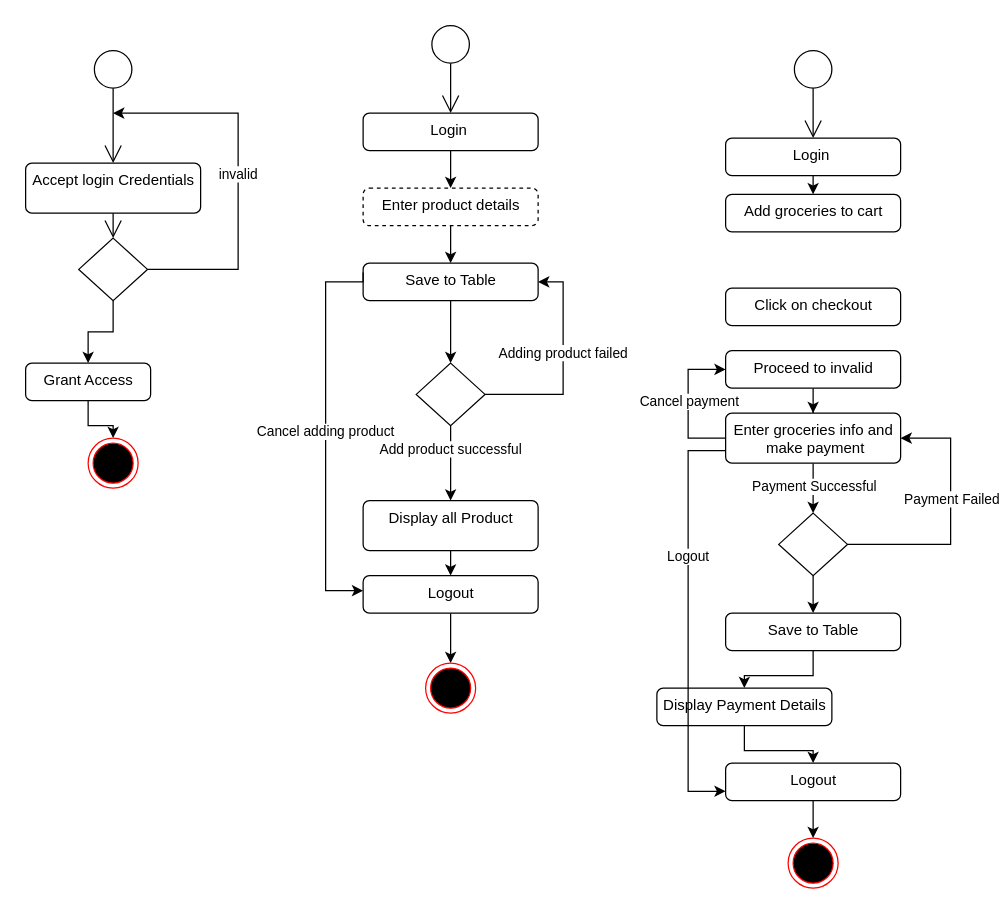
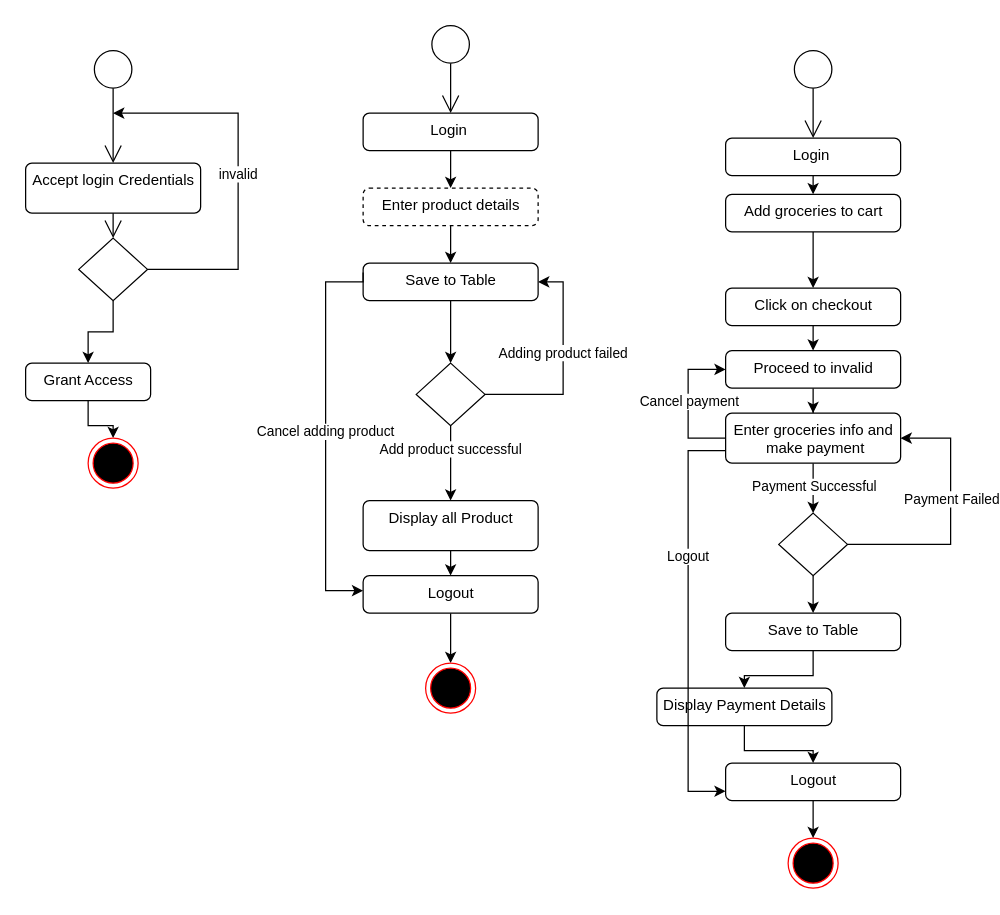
none -> (813, 256)
none -> (813, 334)
